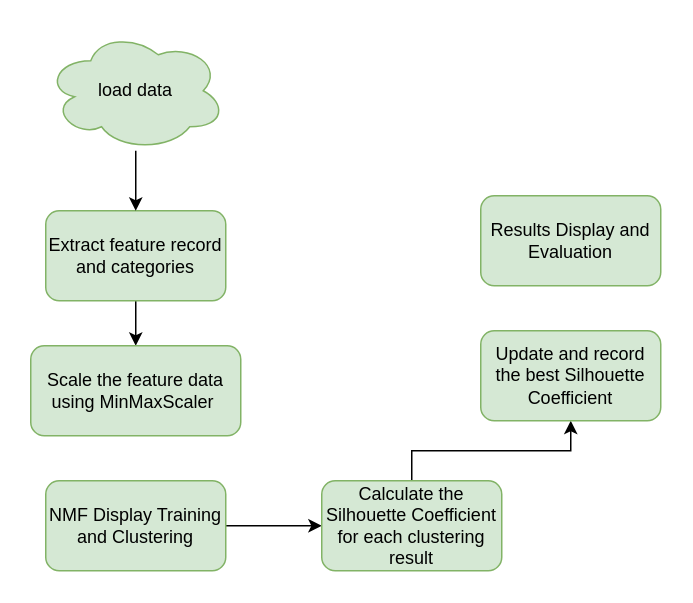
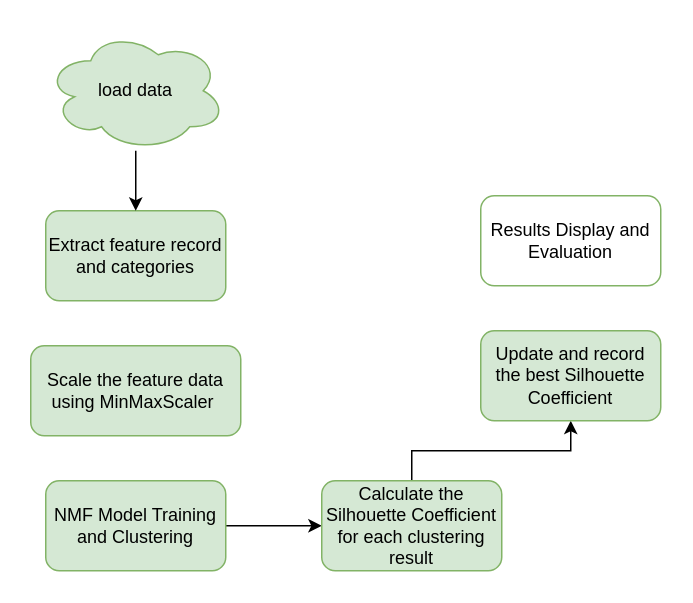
(571, 241) -> (571, 241)
(136, 329) -> none
(136, 526) -> (136, 526)
